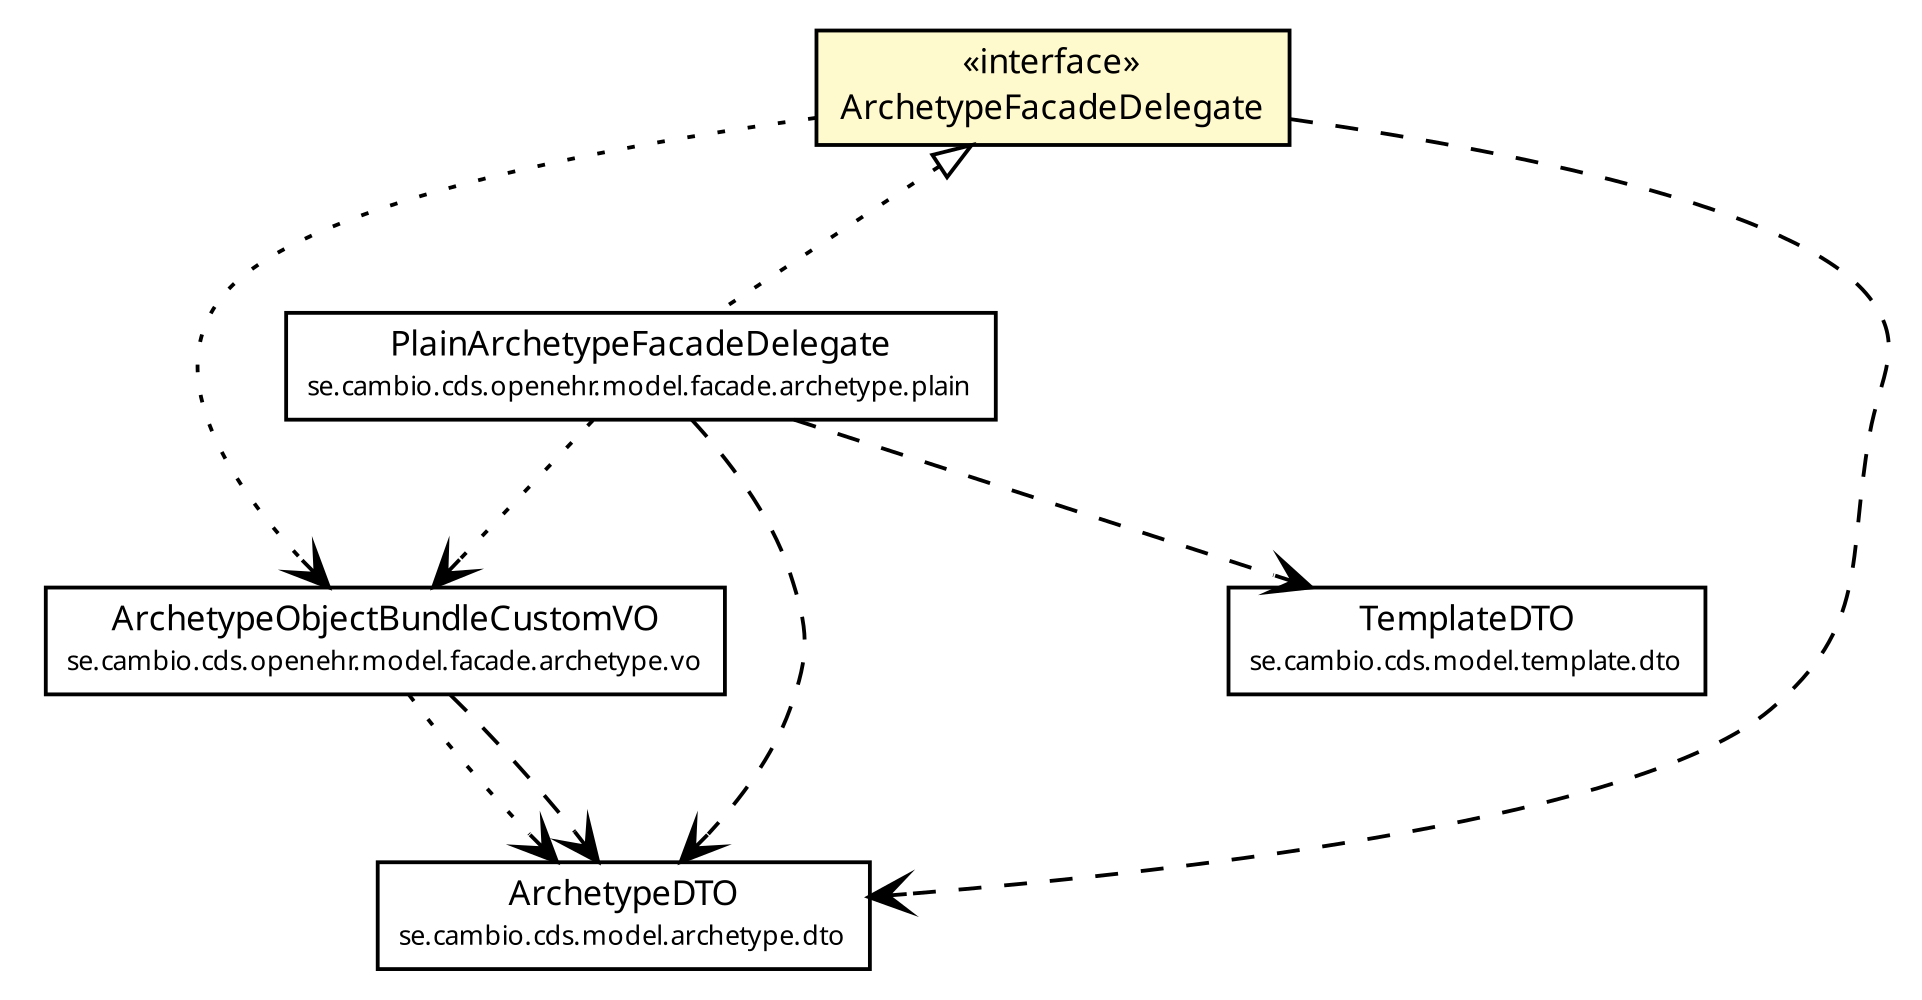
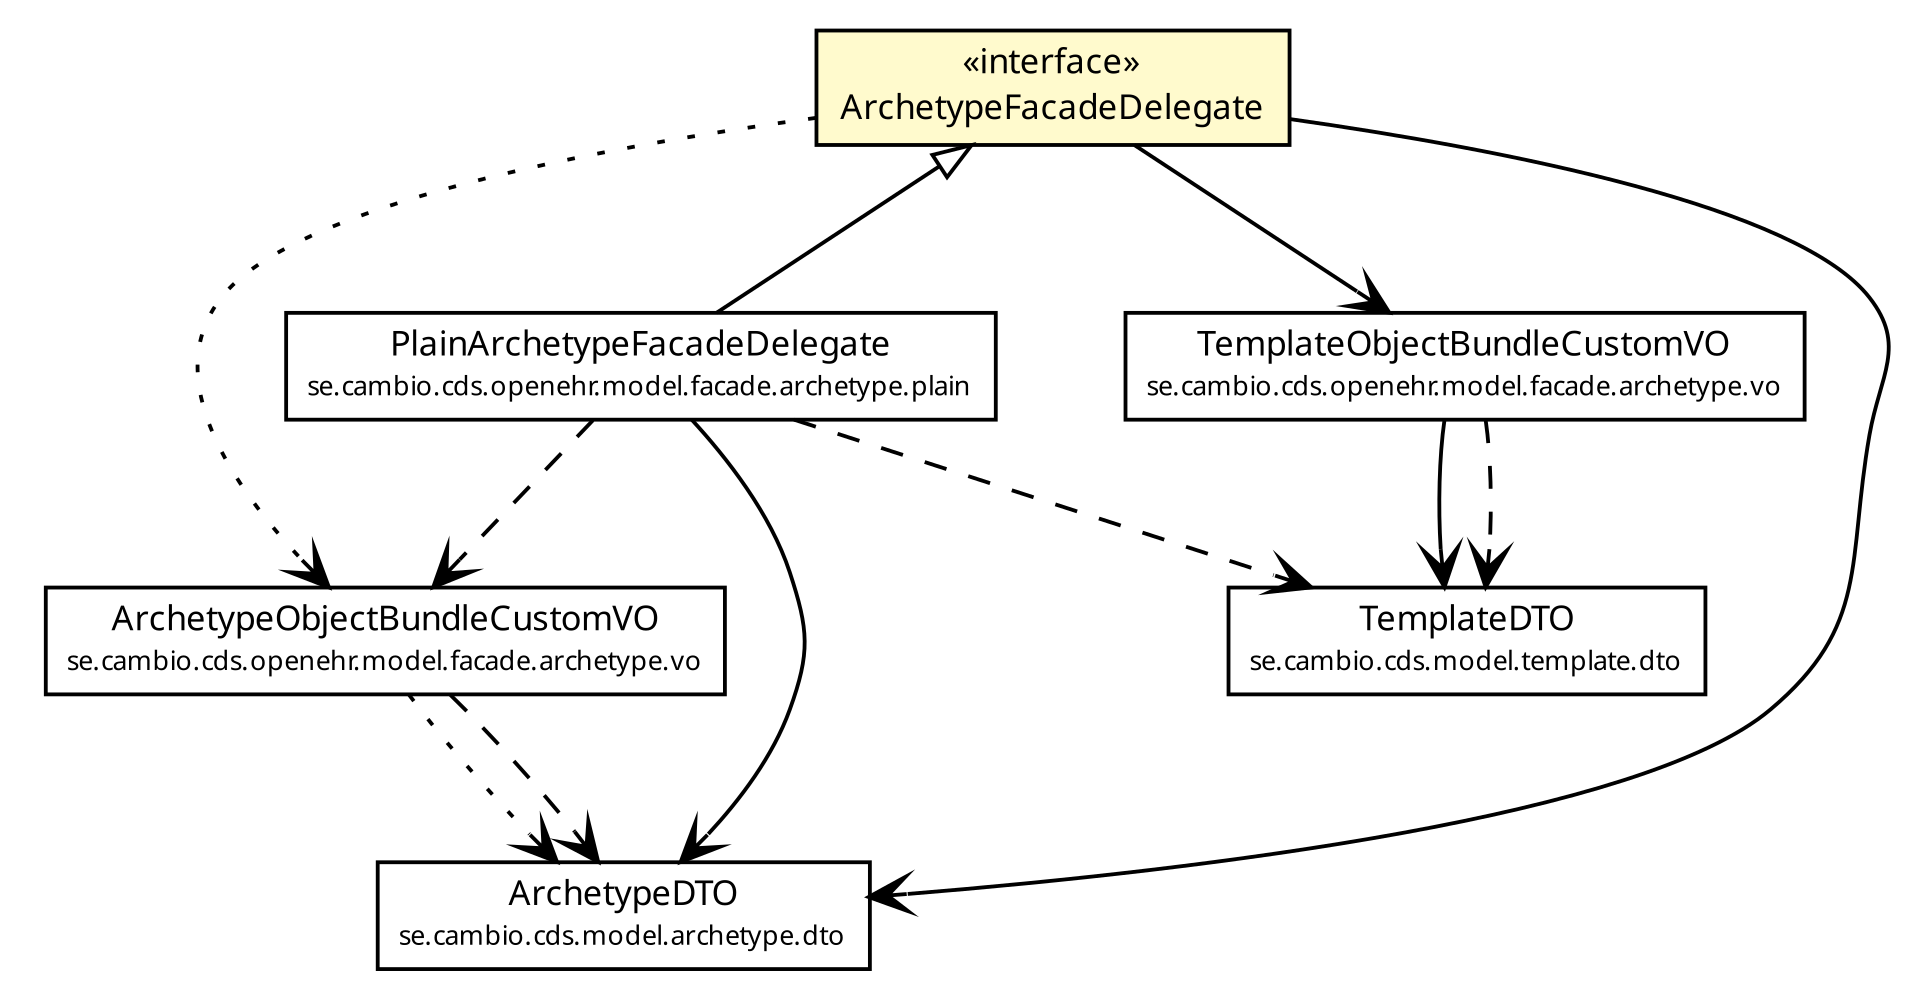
(828, 239) -> (828, 239)
none -> (1465, 366)
(526, 490) -> (526, 490)
(803, 625) -> (803, 625)
(1826, 646) -> (1826, 646)
